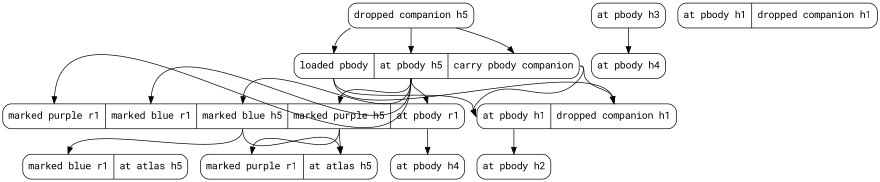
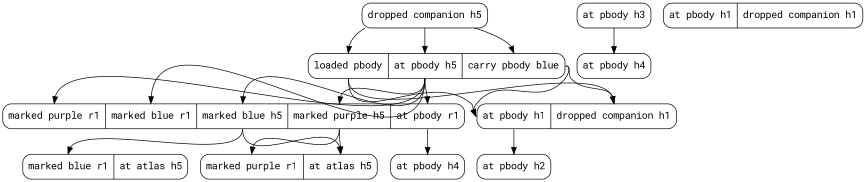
(514, 66) -> (514, 66)
